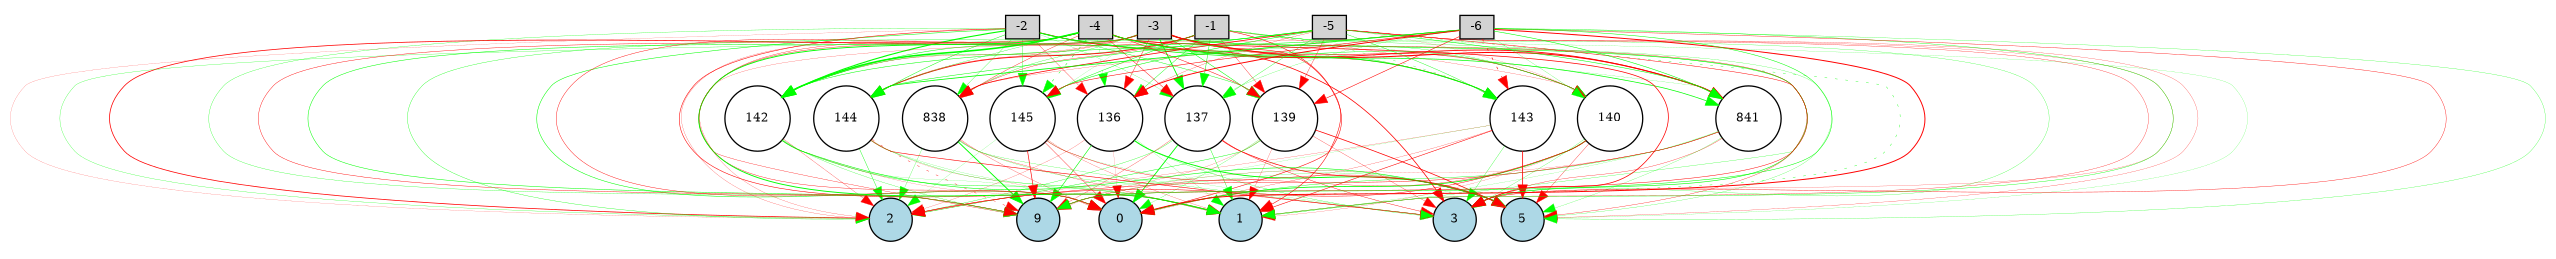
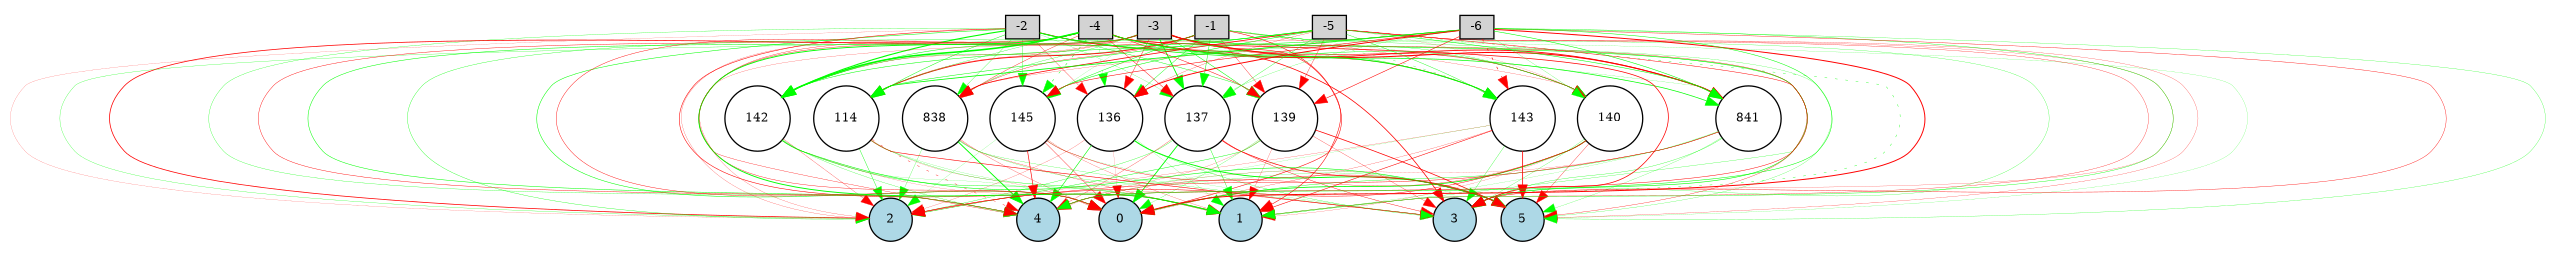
(846, 119) -> (846, 119)
(1605, 174) -> (1605, 174)
(1038, 220) -> (1038, 220)
